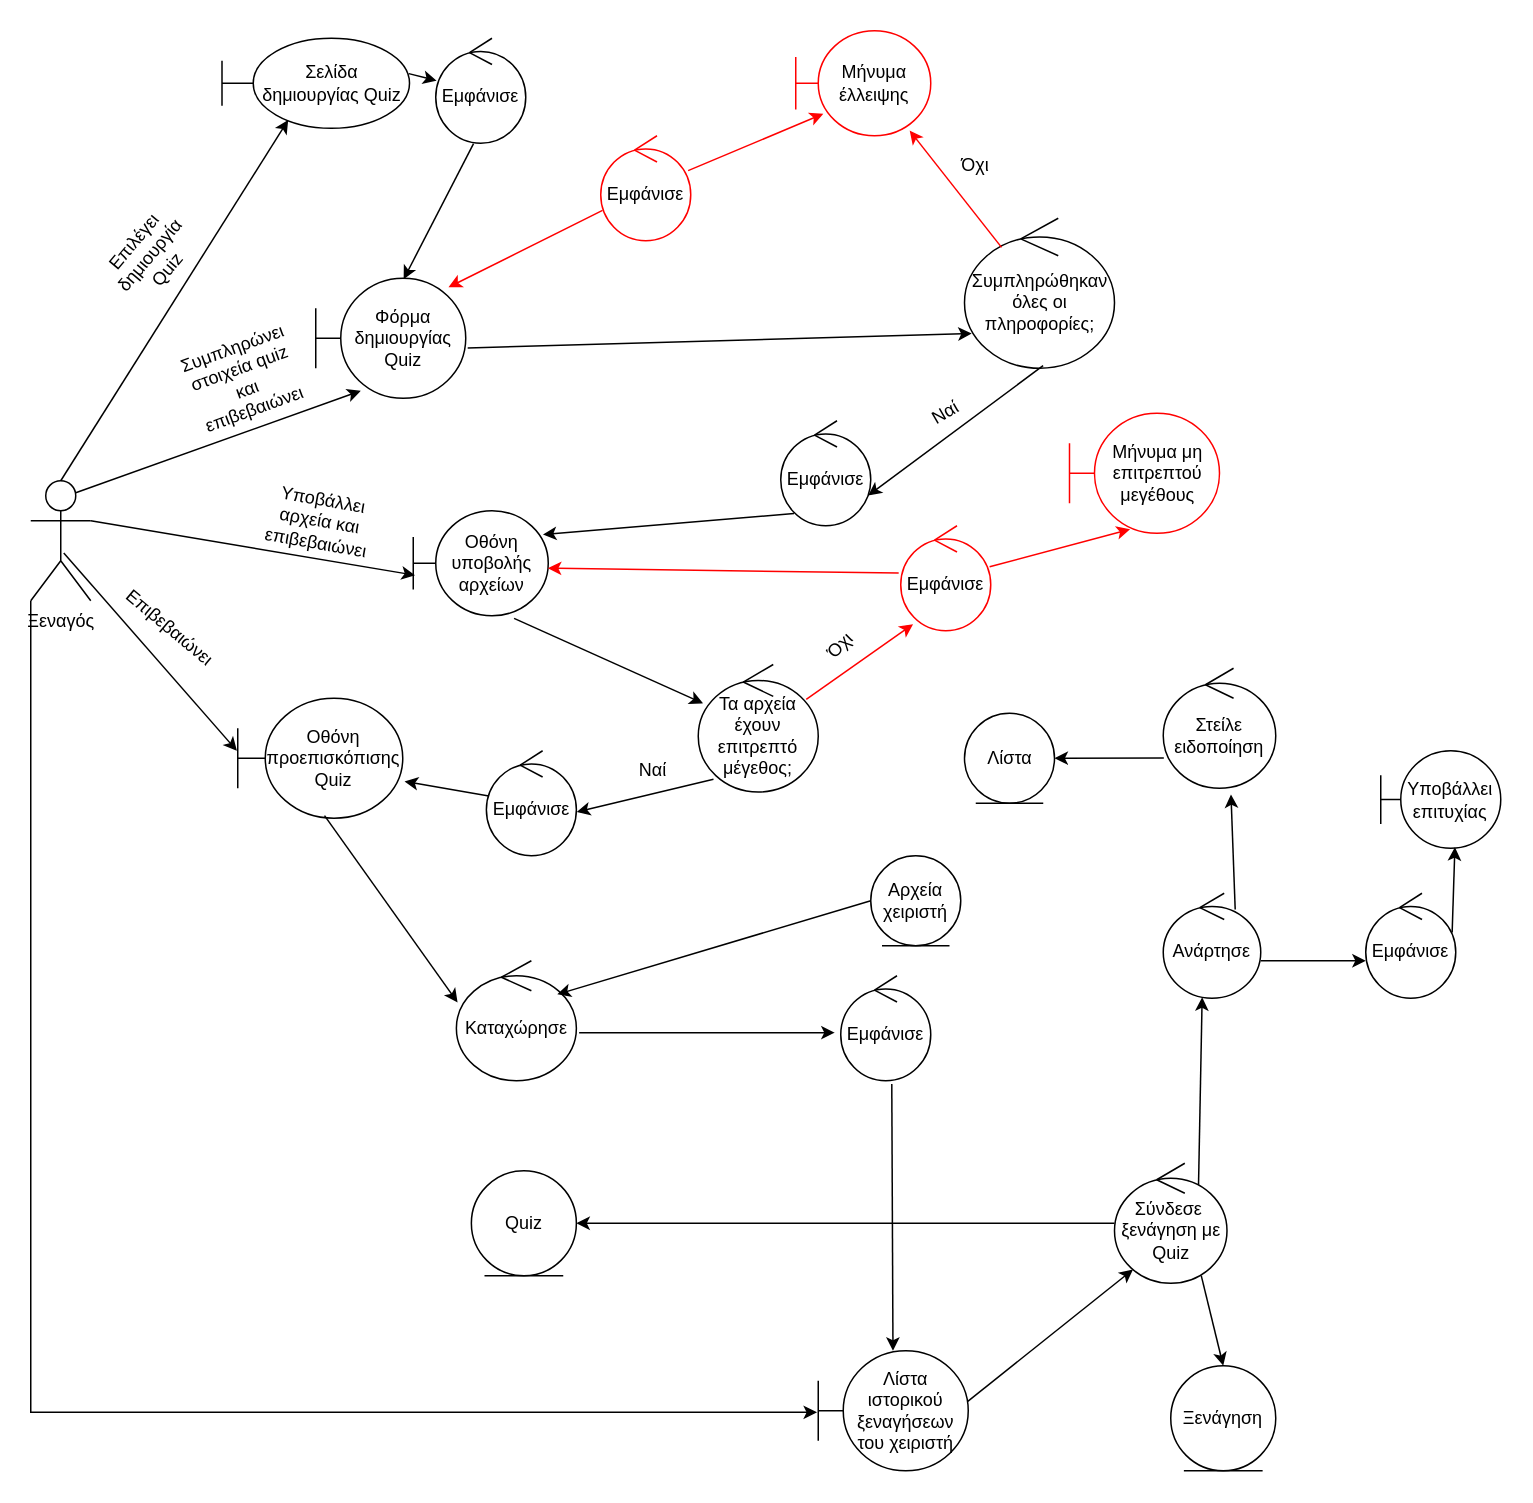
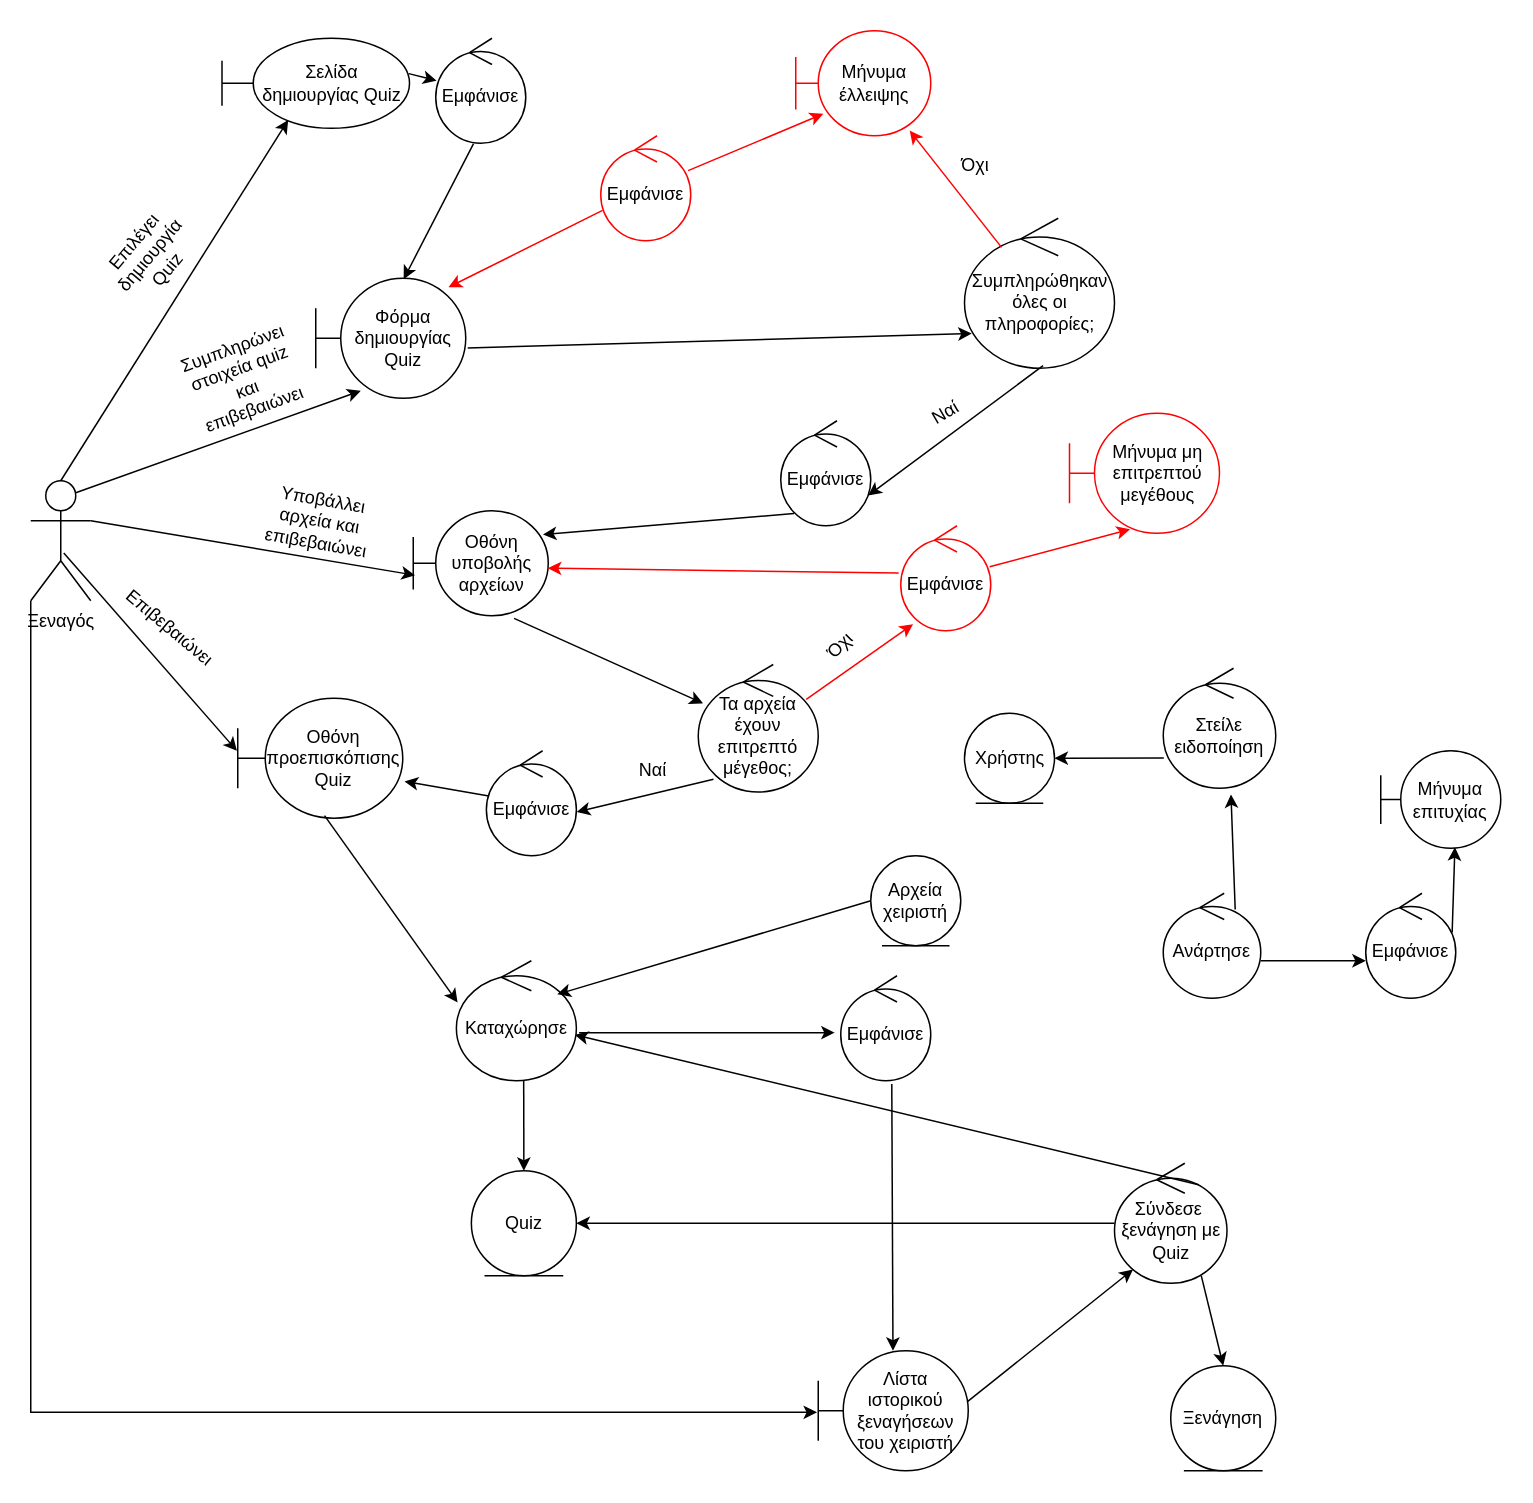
(1010, 758) -> (1010, 758)
(1451, 800) -> (1451, 800)
(1200, 1096) -> (889, 1110)
none -> (524, 1121)
